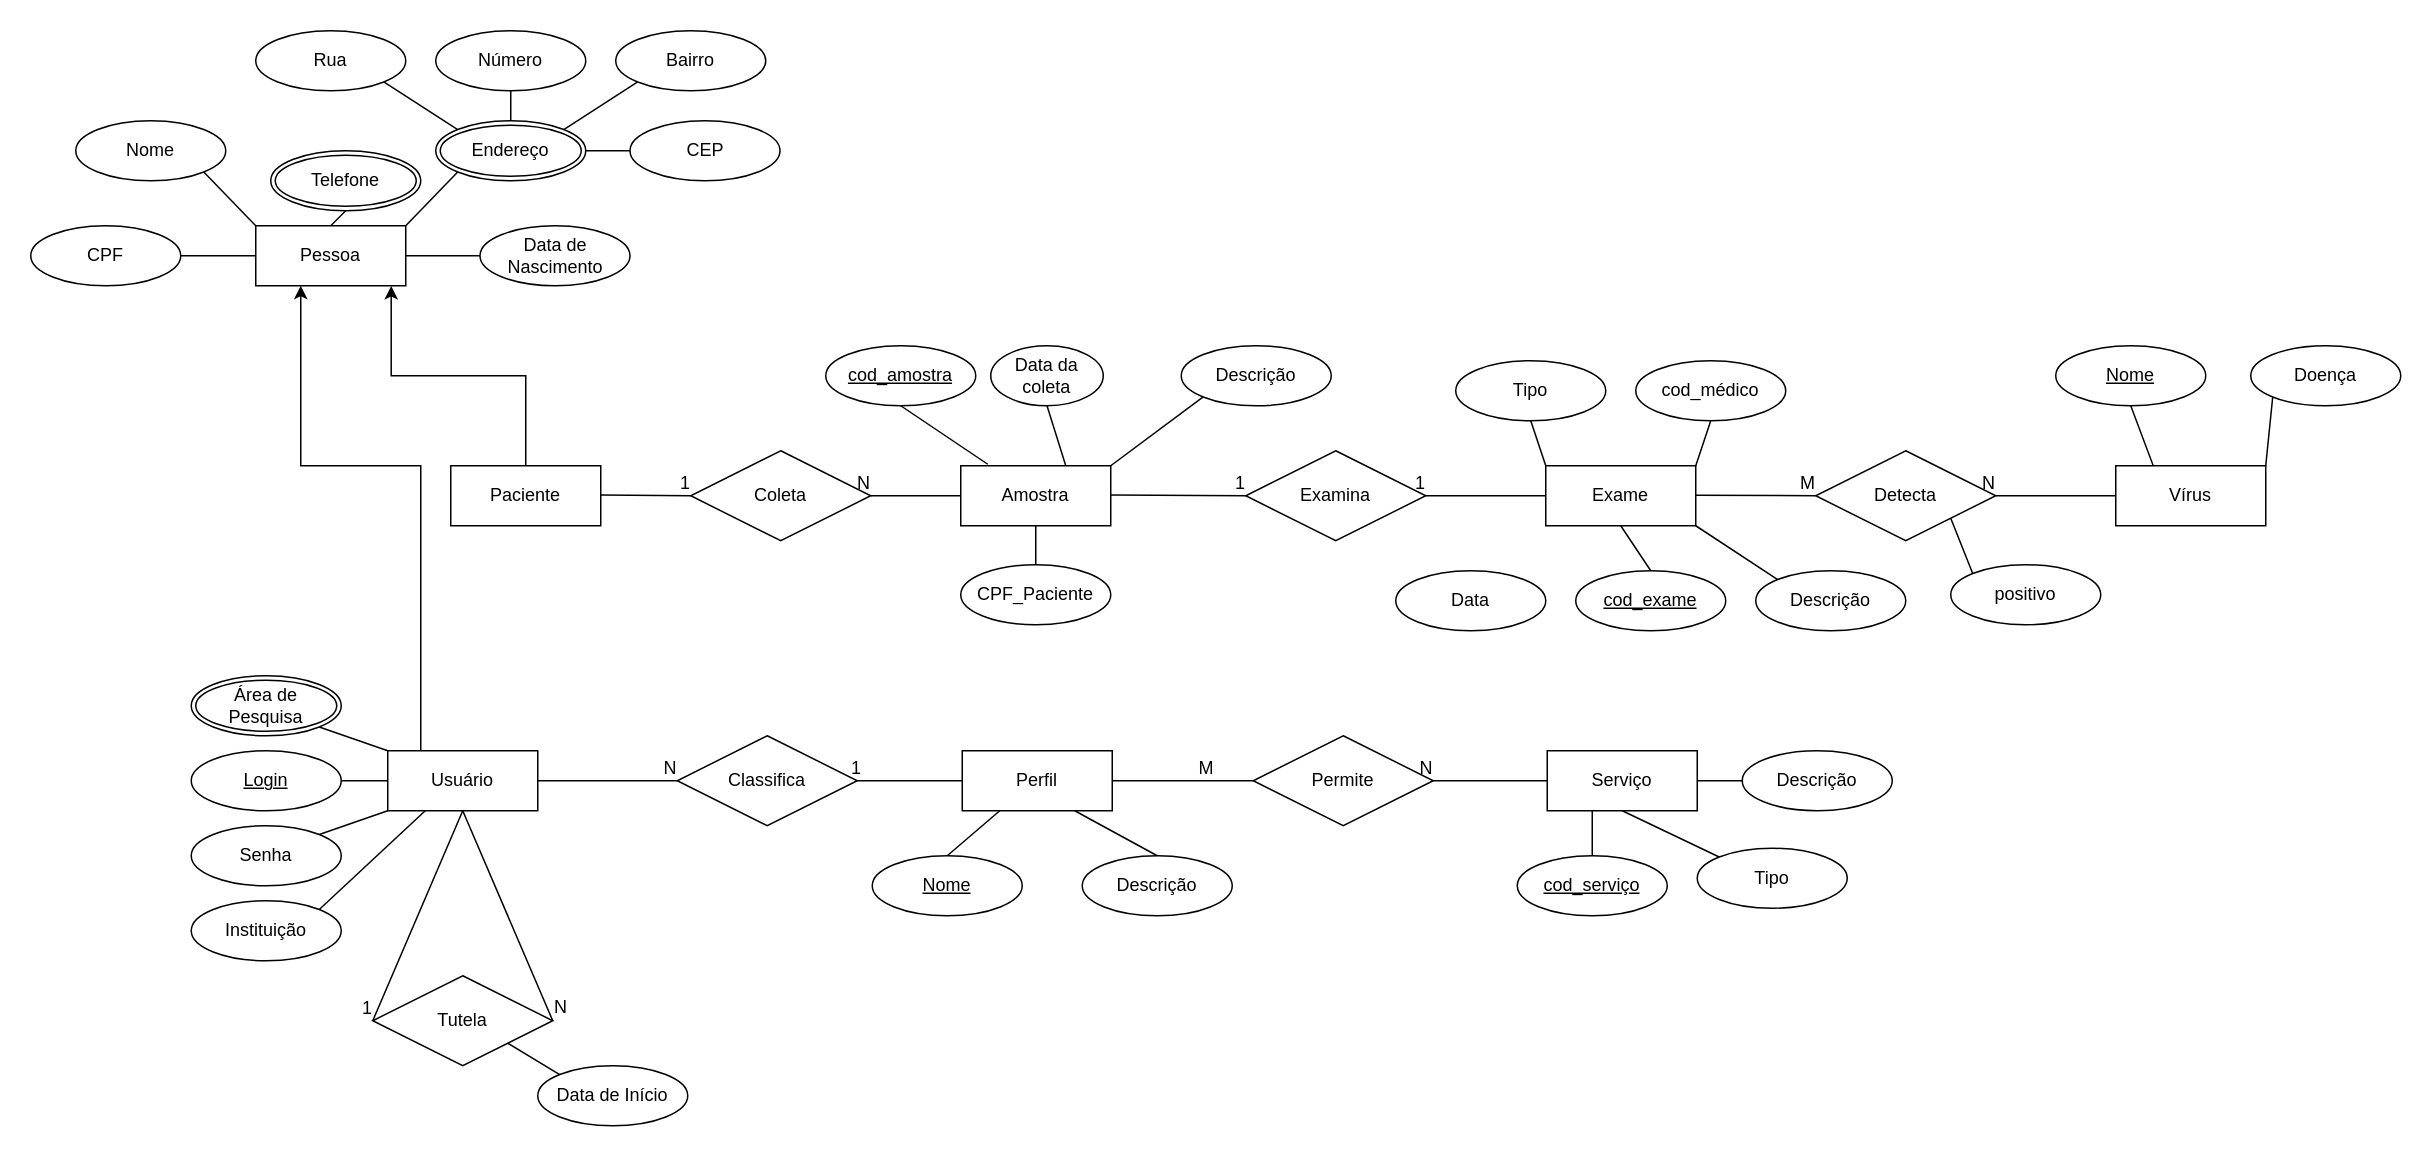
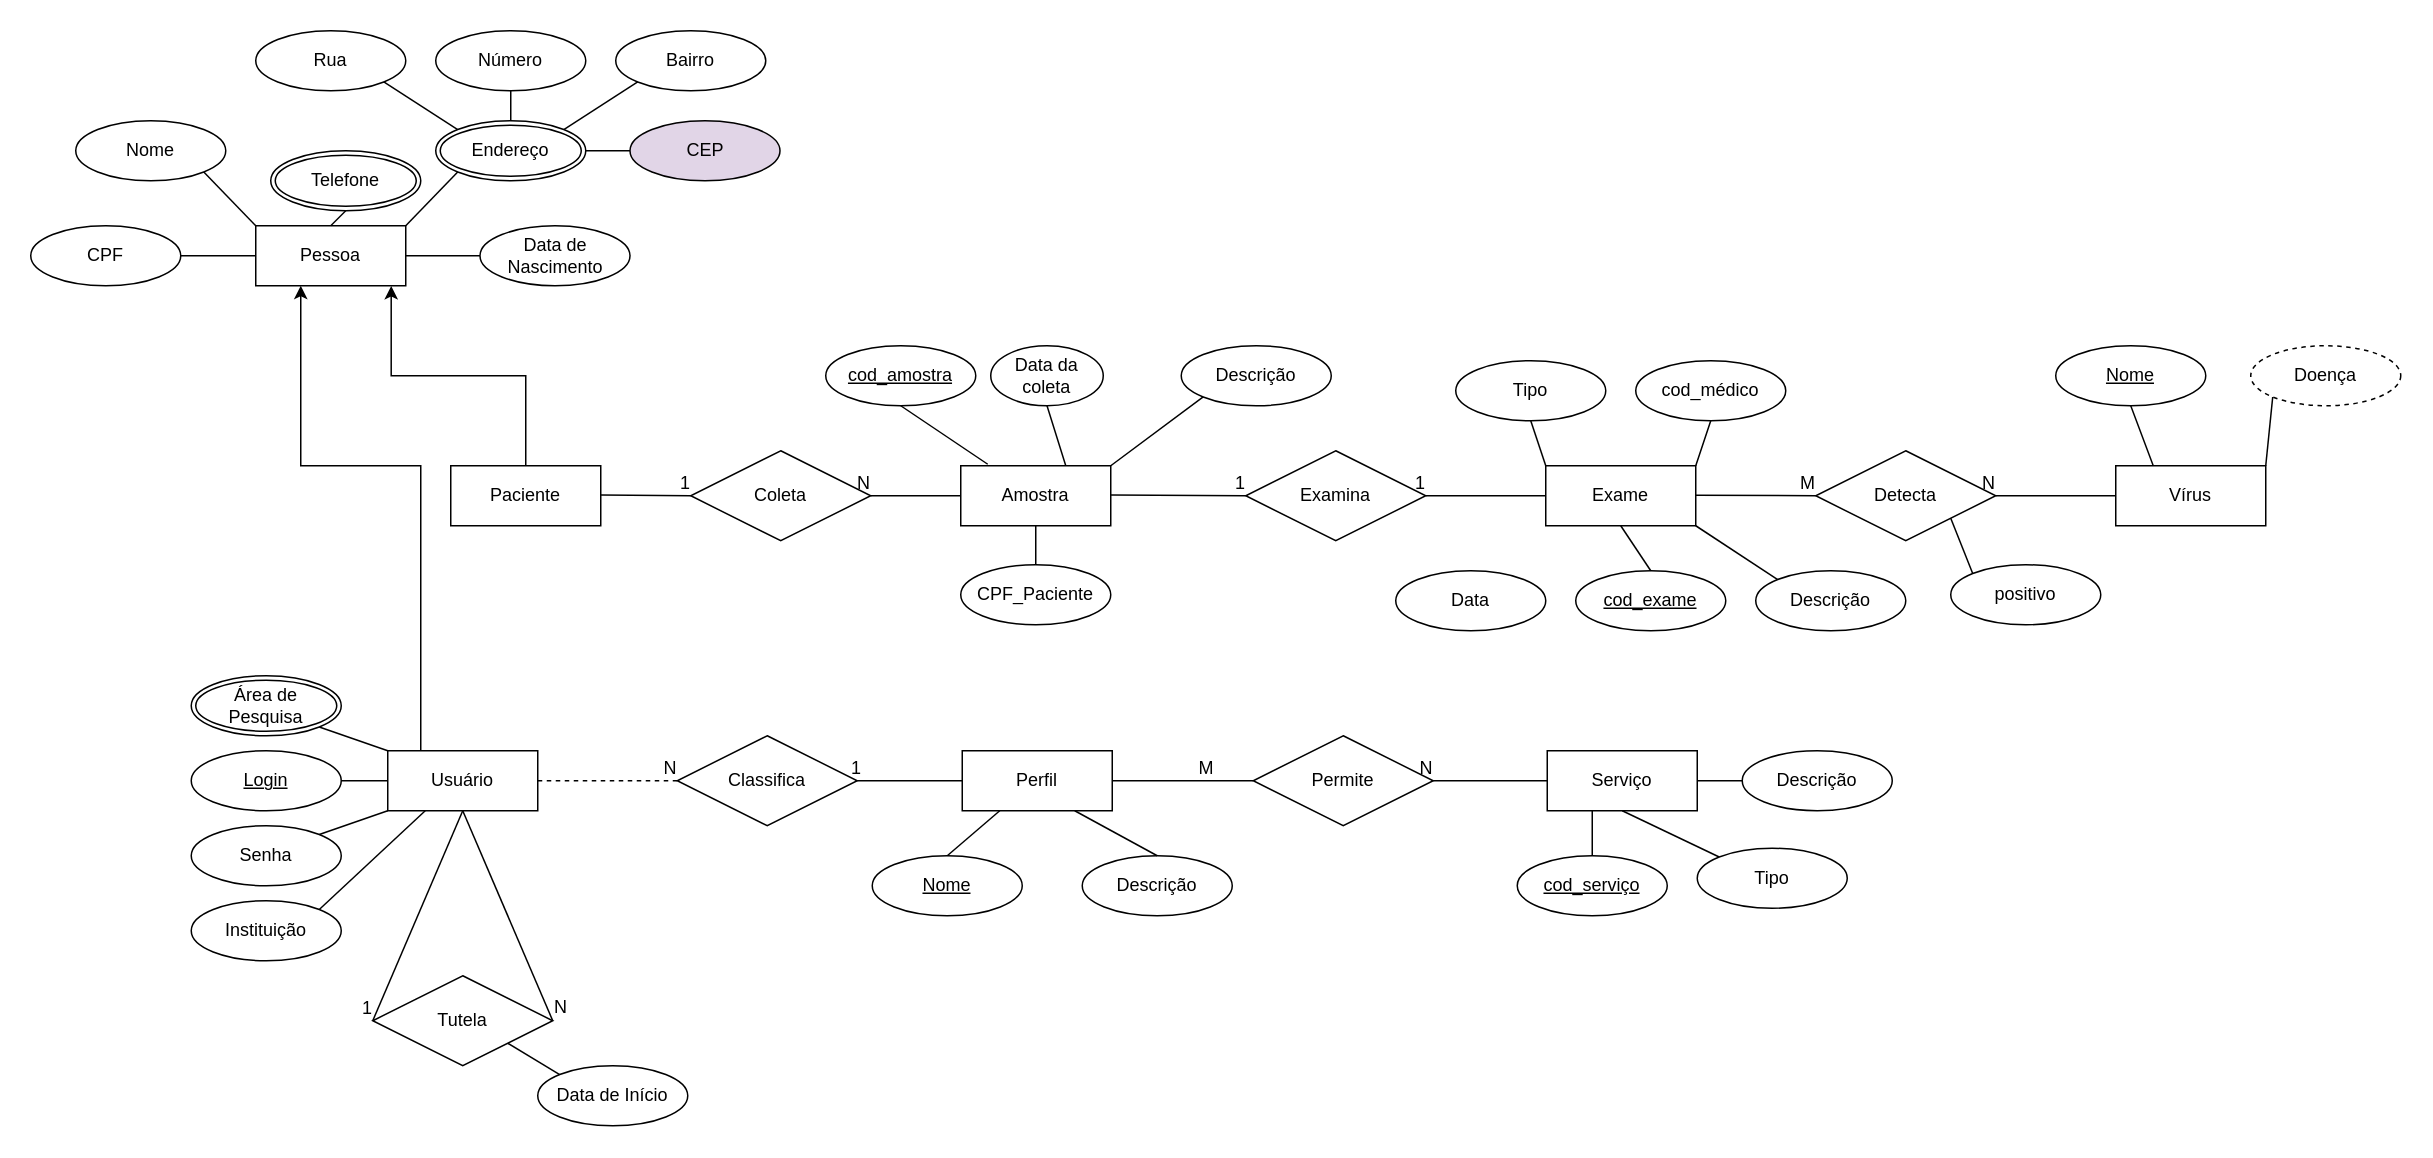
(705, 151) -> (705, 151)
(2326, 376) -> (2326, 376)
(607, 781) -> (607, 781)
